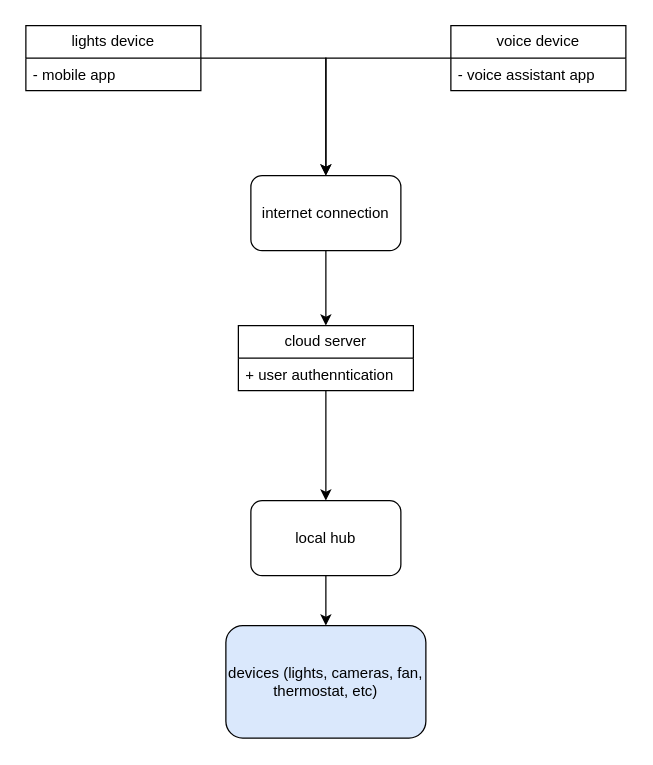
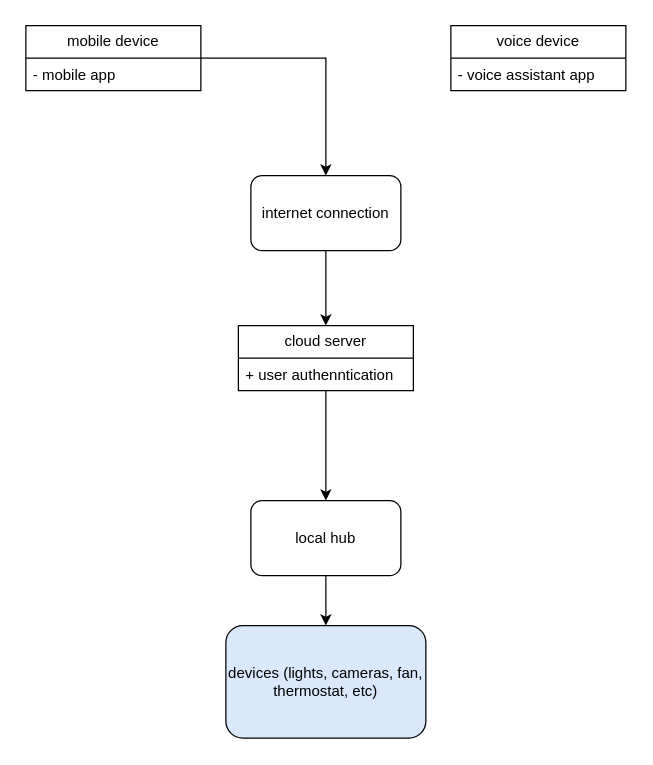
(113, 42) -> (113, 42)
(388, 58) -> none
